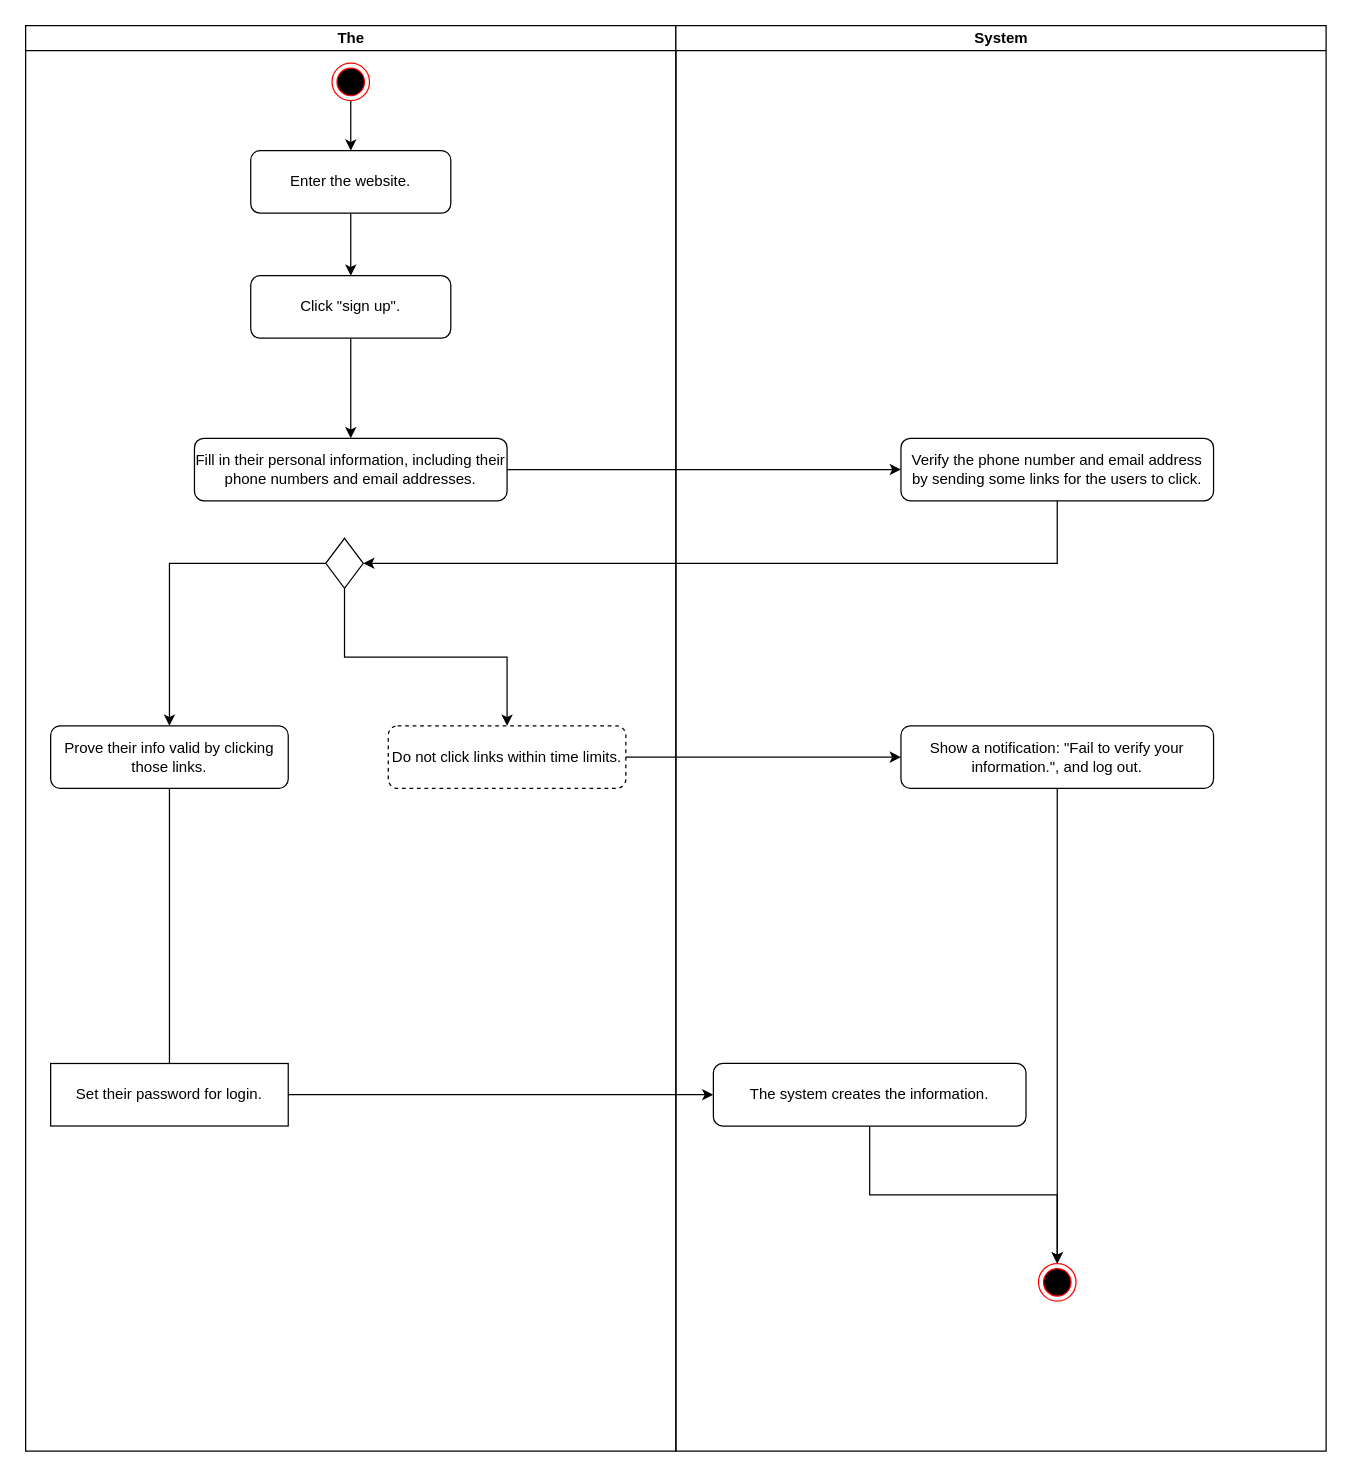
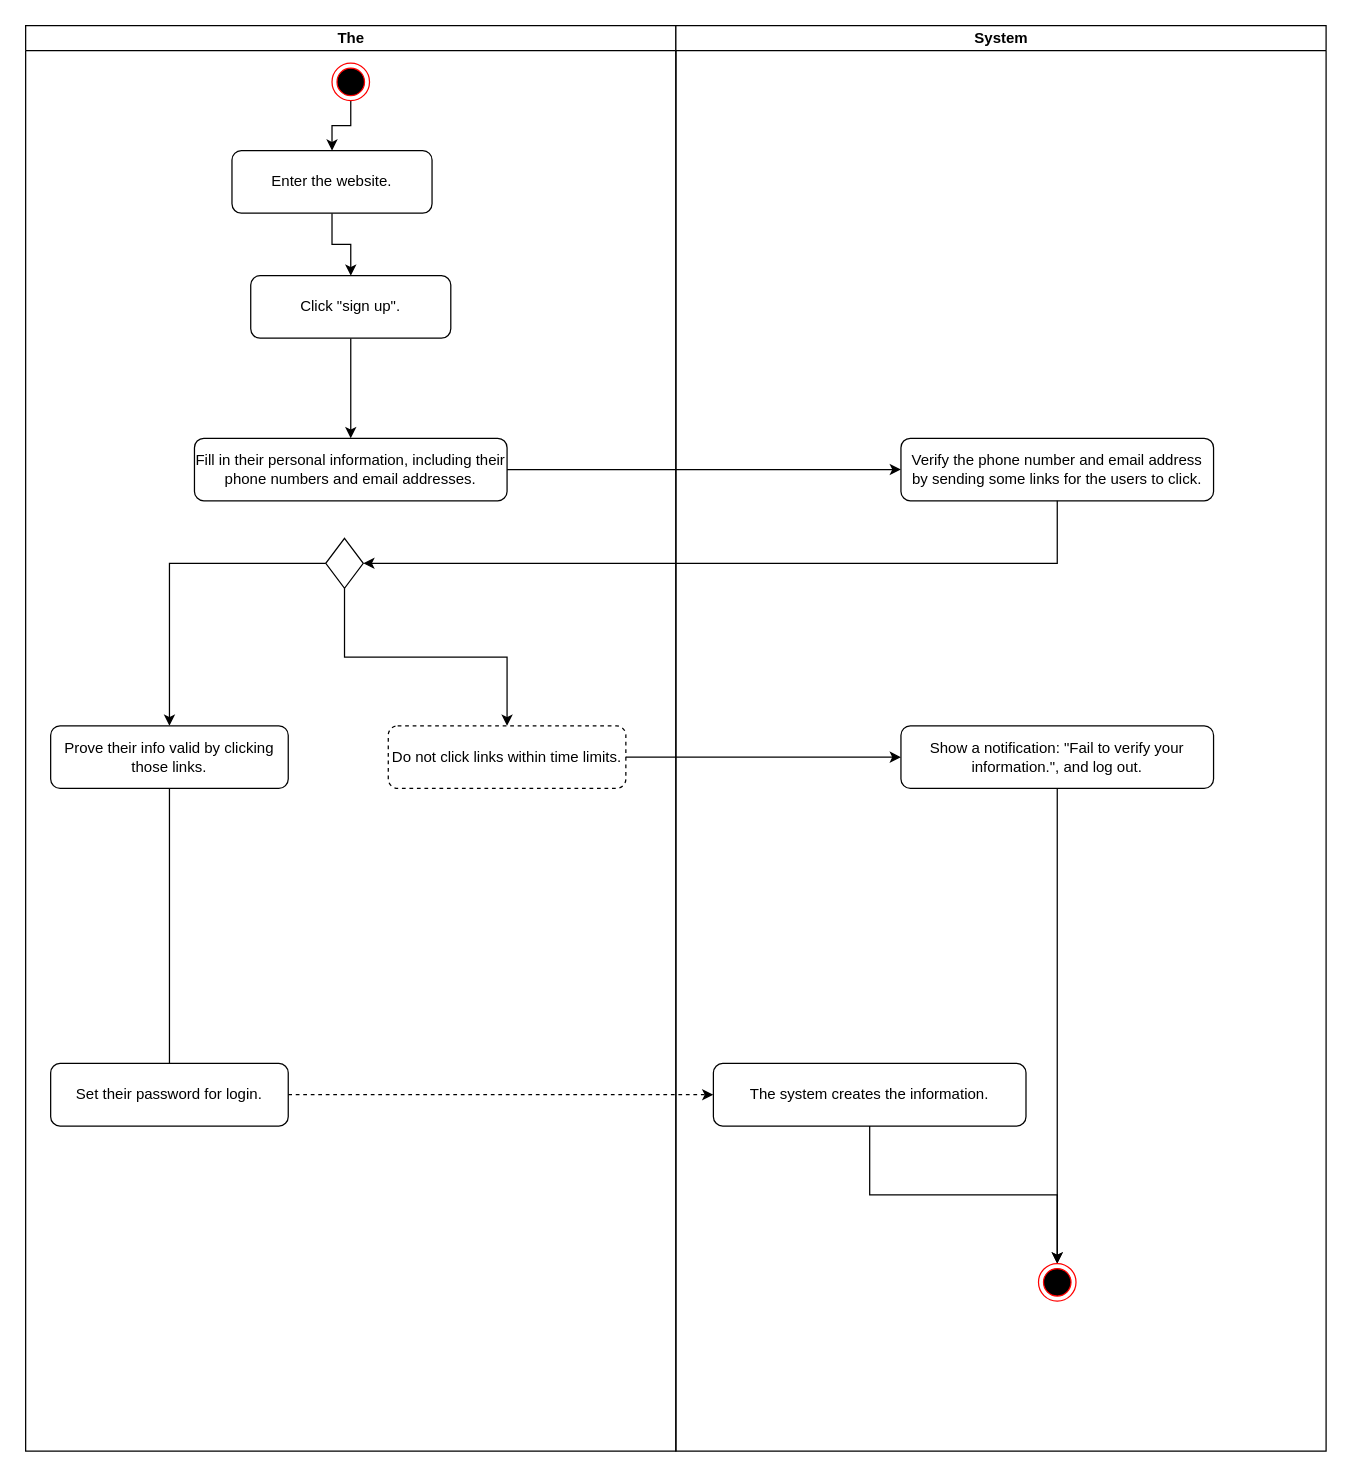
(351, 182) -> (332, 182)
(169, 1094) -> (169, 1094)
(496, 1094) -> (496, 1094)
